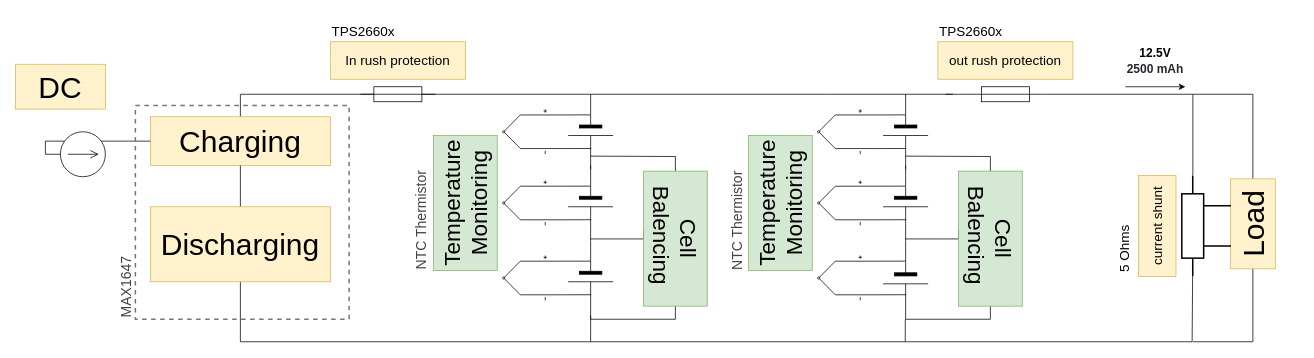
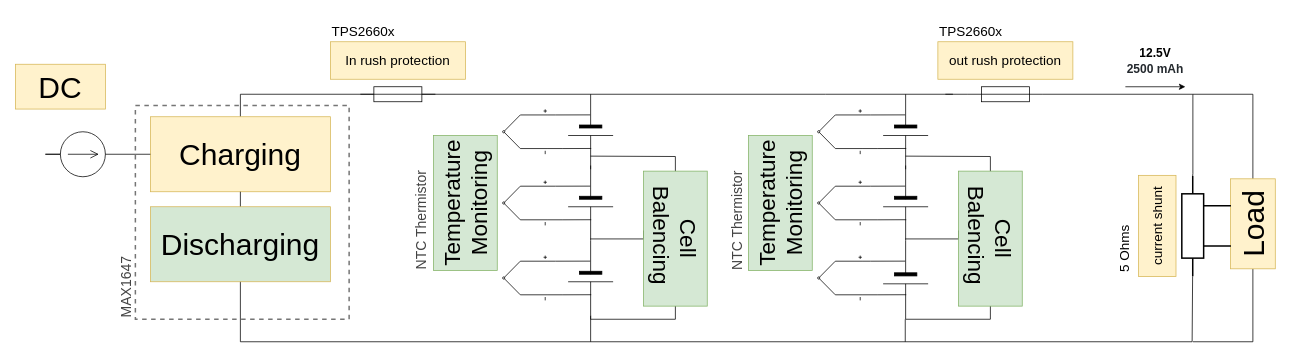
(240, 141) -> (240, 154)
(240, 244) -> (240, 244)
